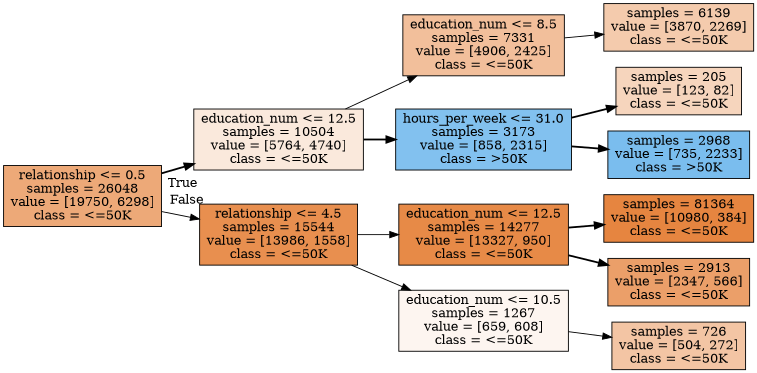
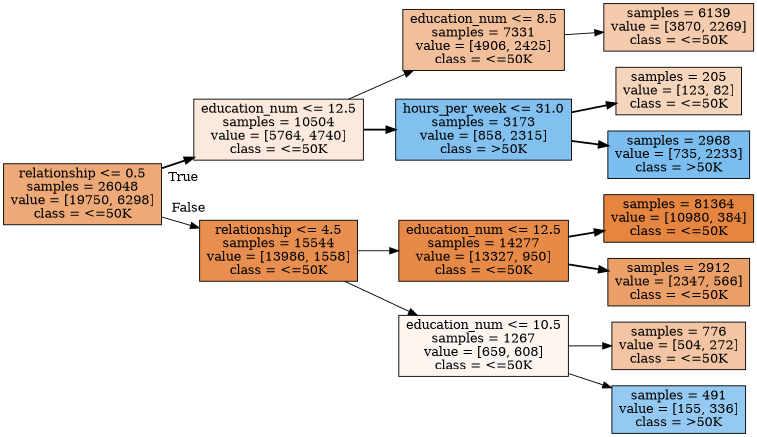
(679, 282) -> (679, 282)
(679, 346) -> (679, 346)
none -> (679, 410)
